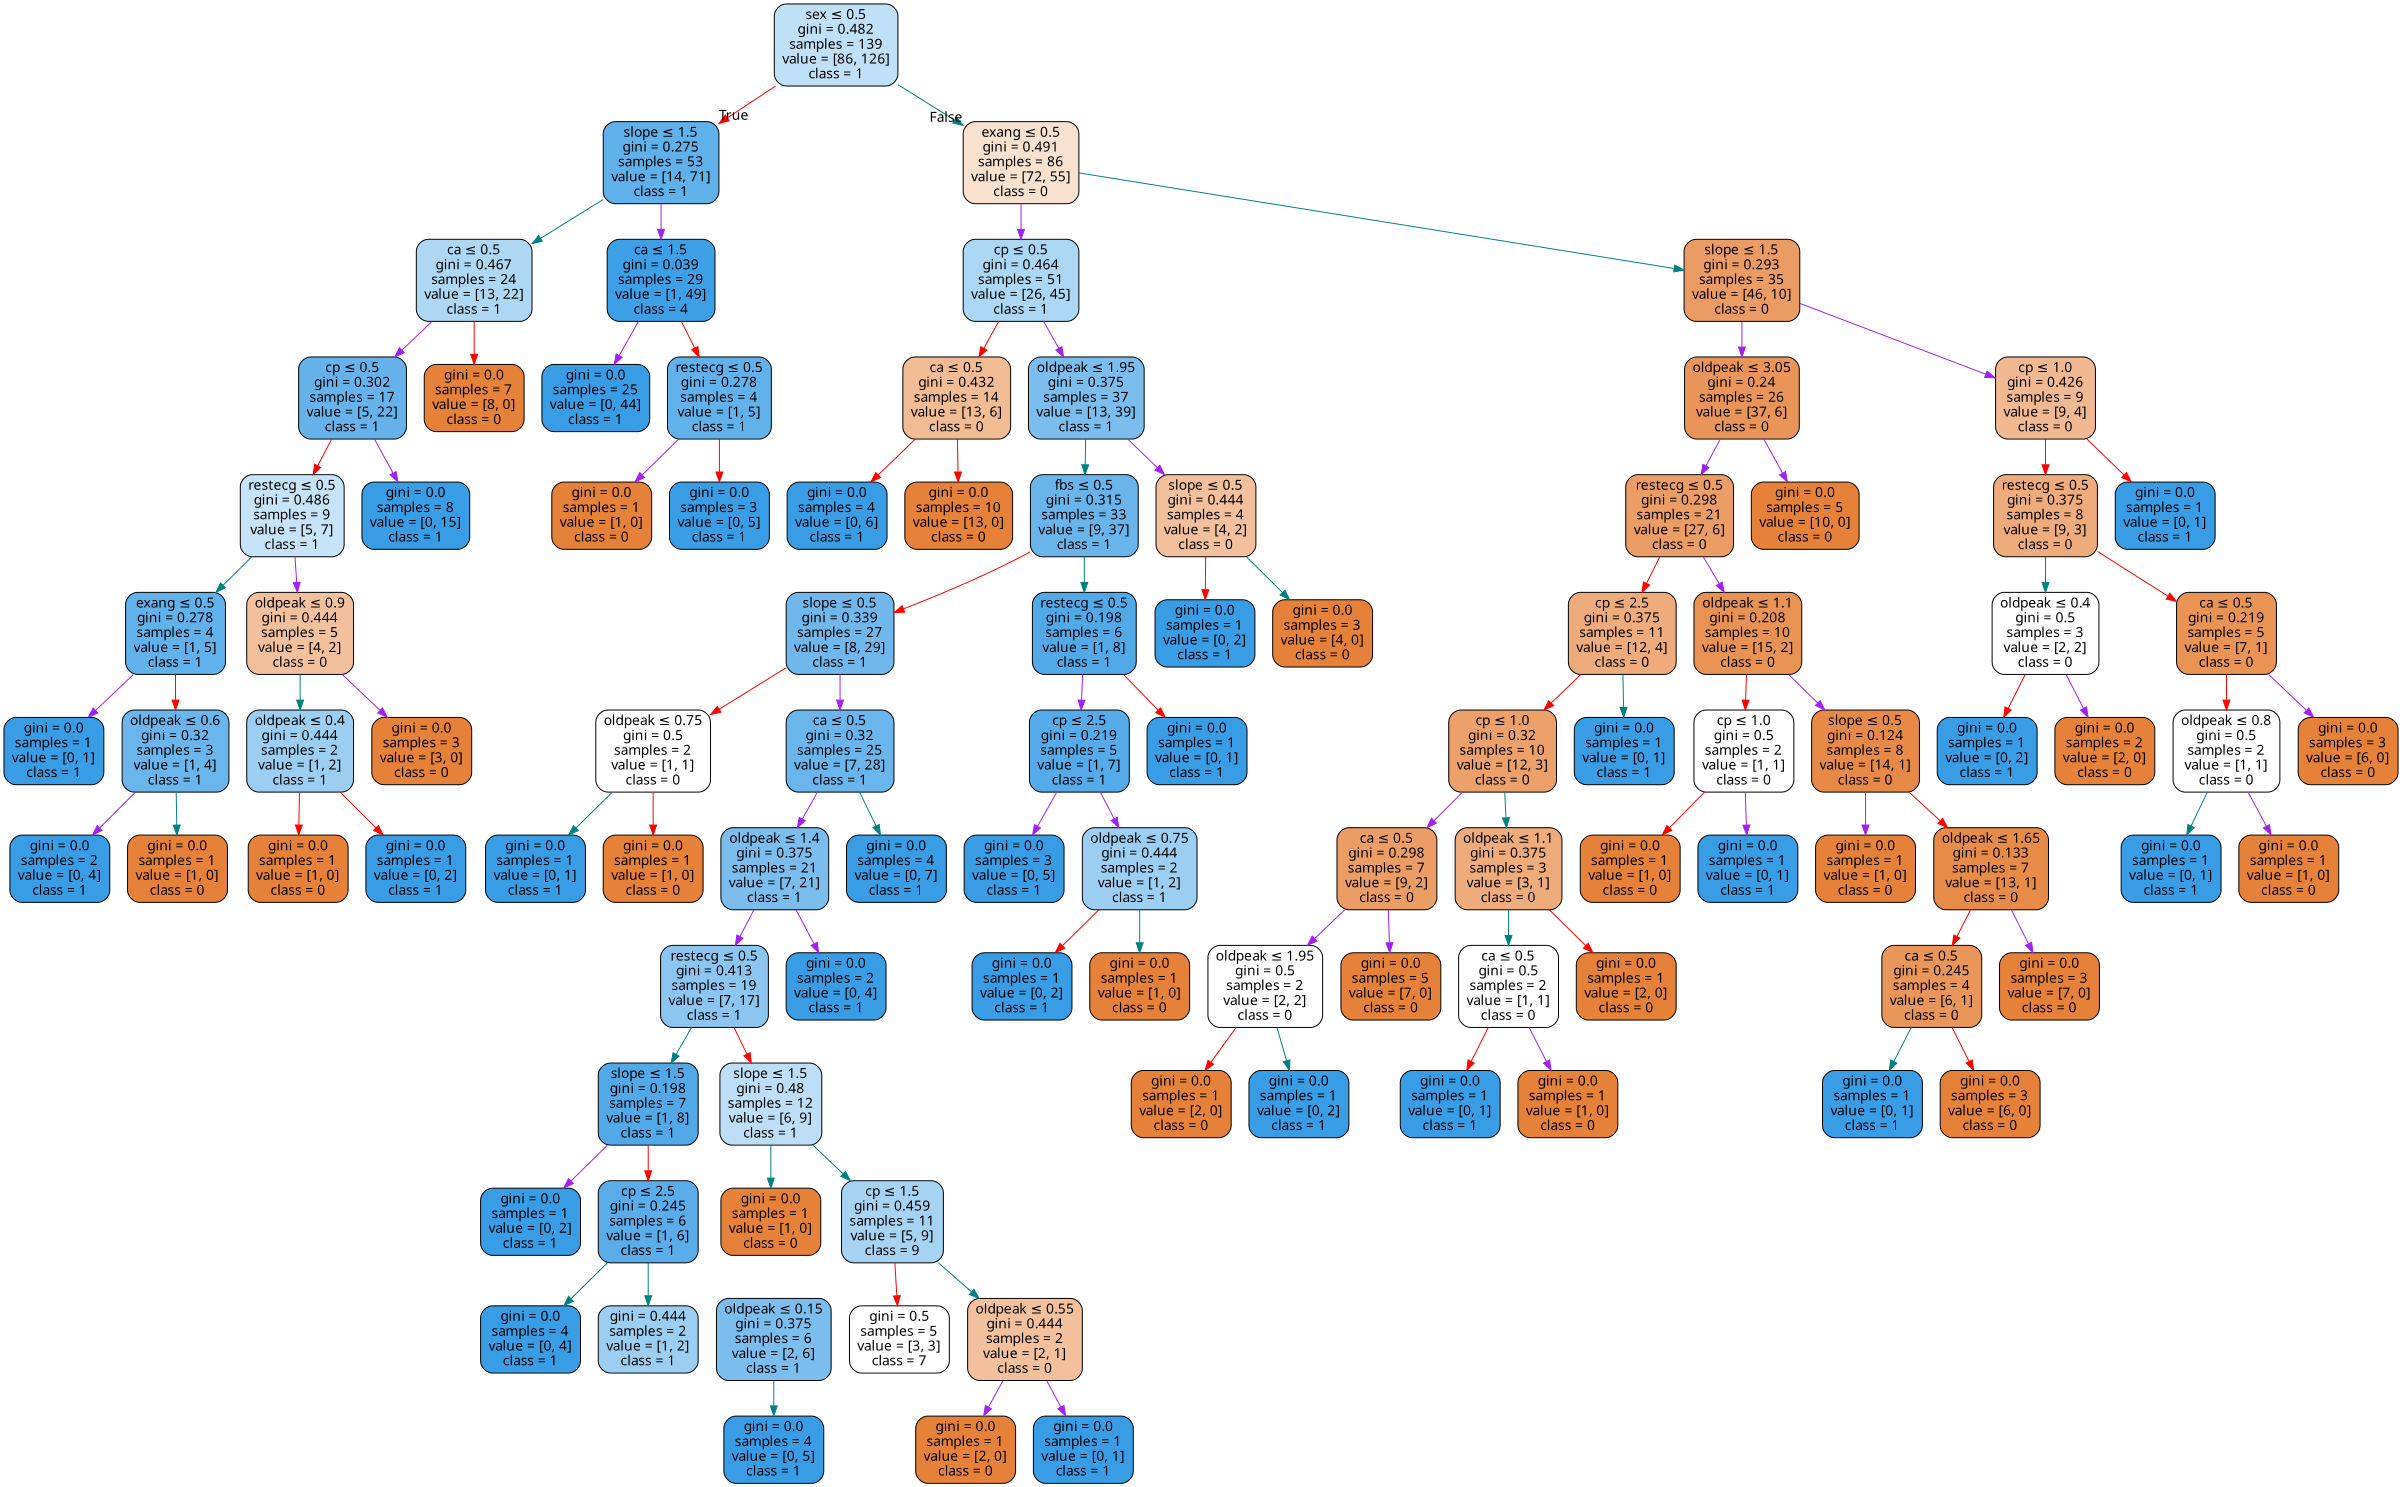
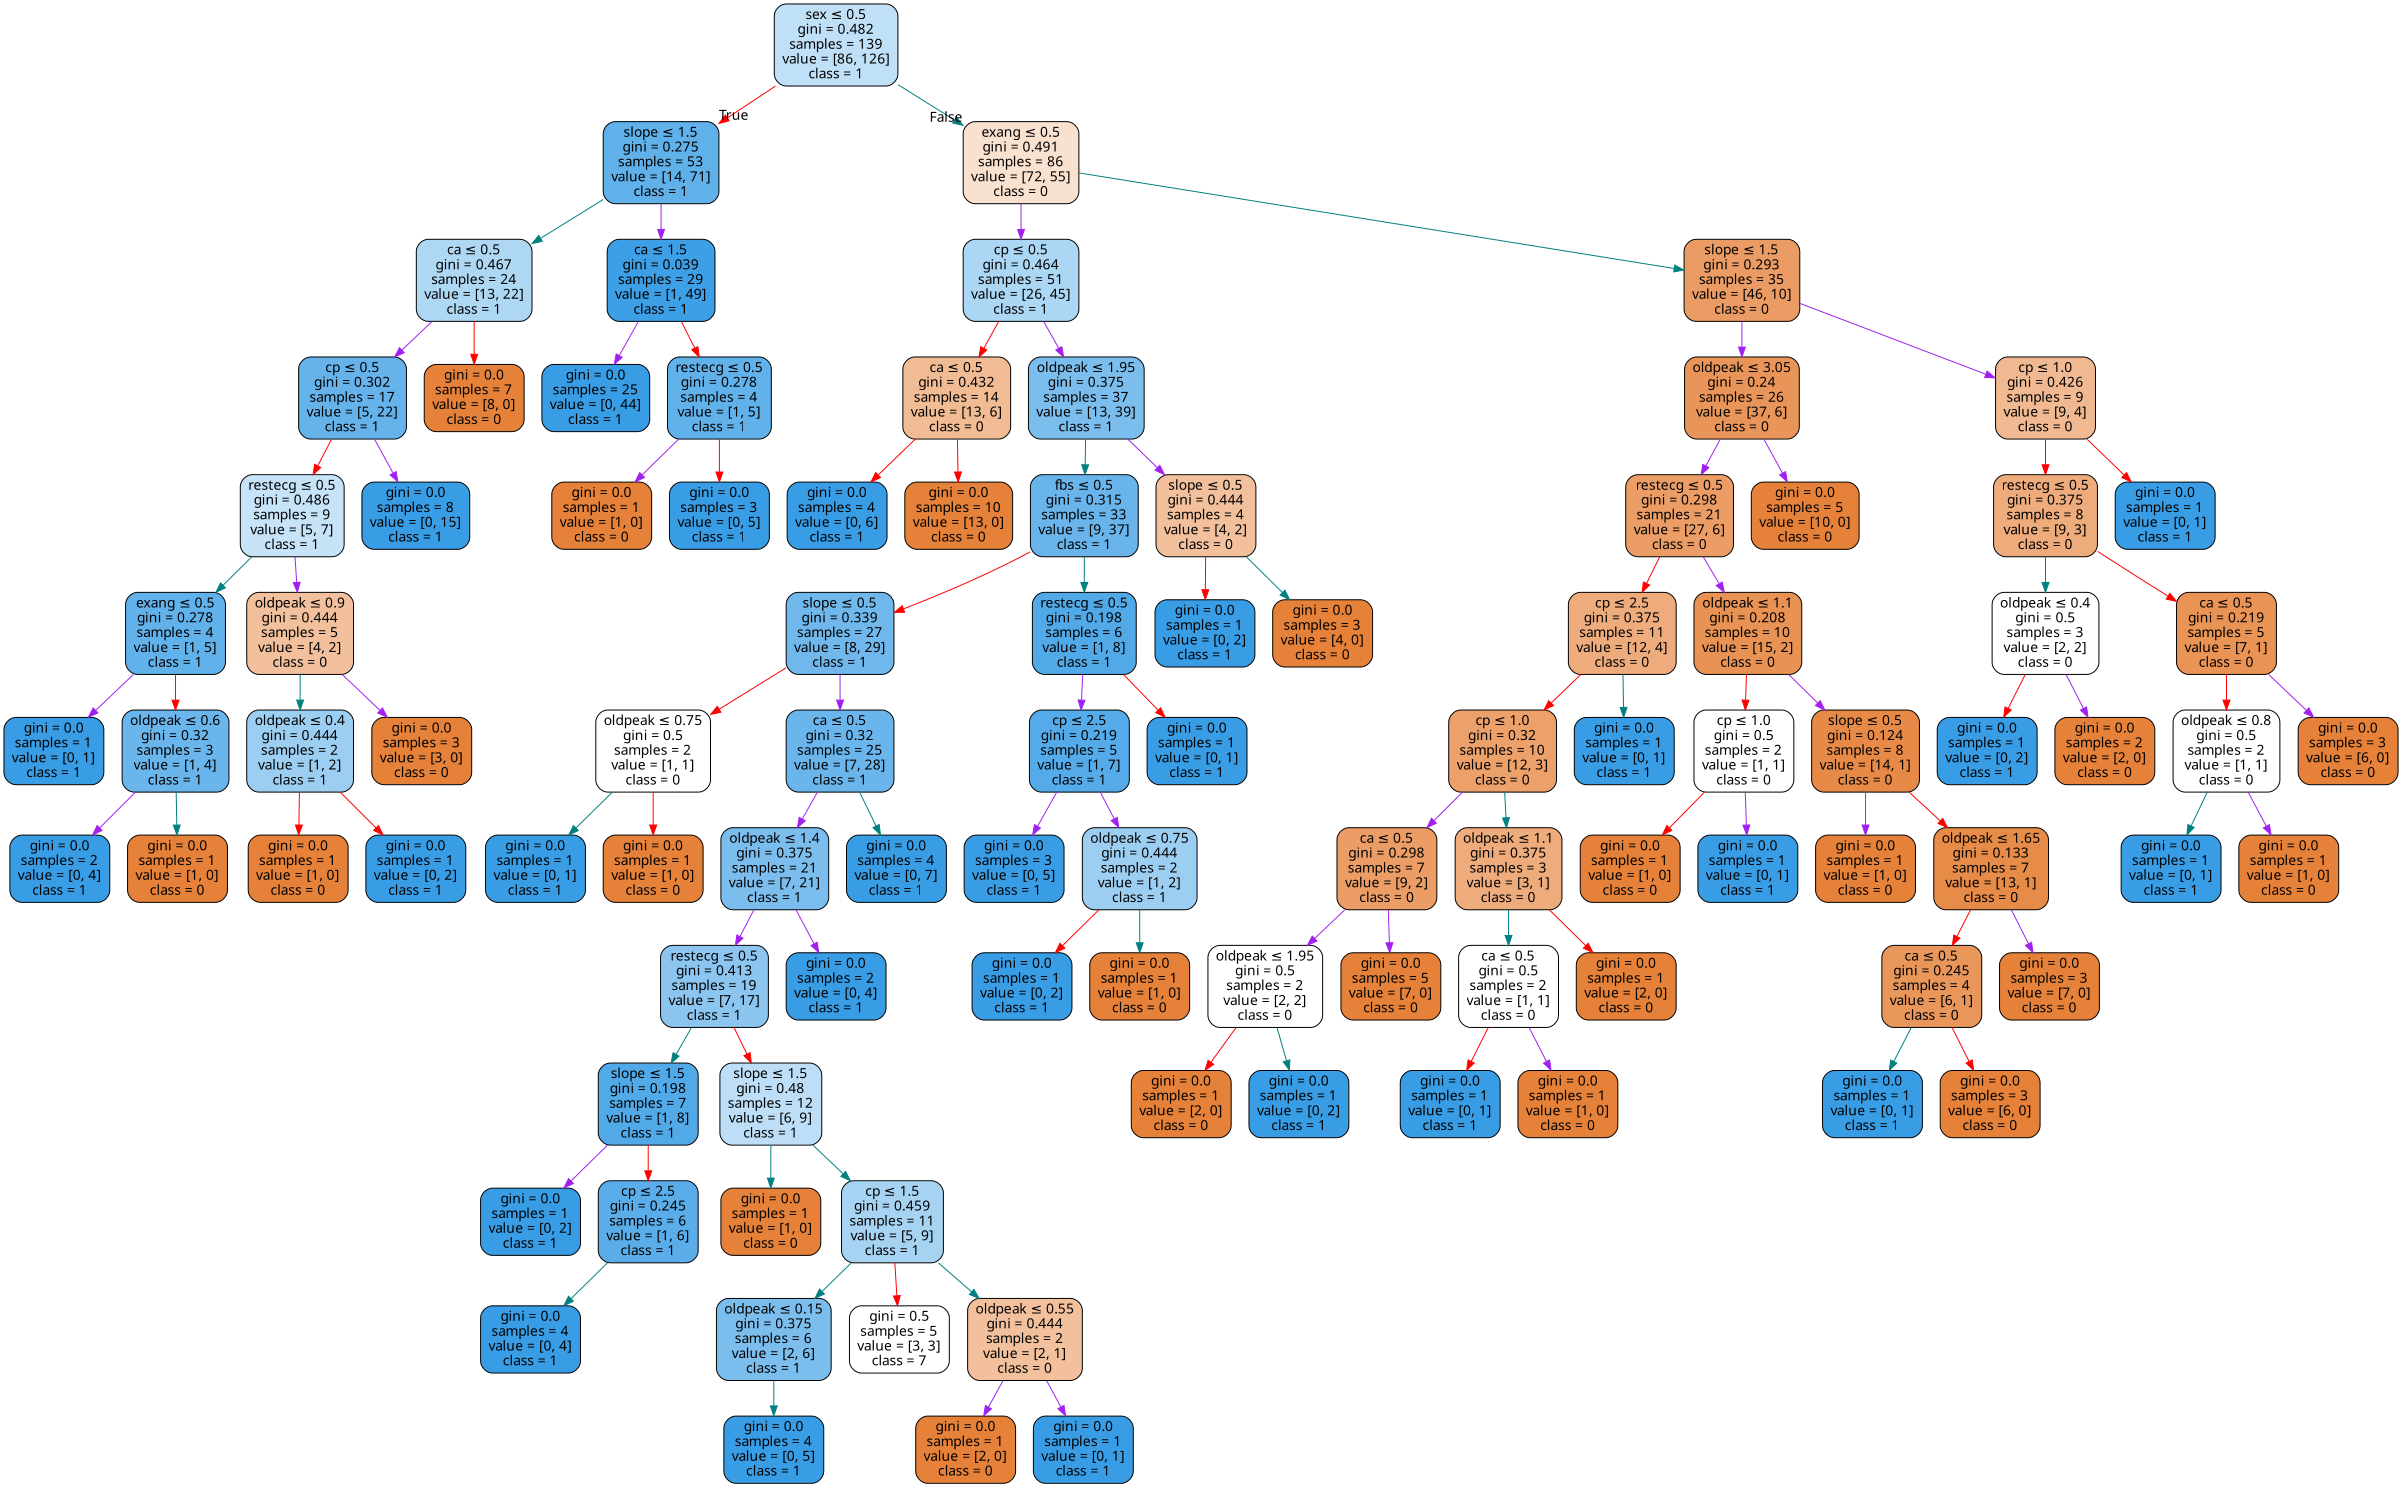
(661, 310) -> (661, 310)
(892, 1251) -> (892, 1251)
none -> (837, 1277)
(648, 1339) -> none
